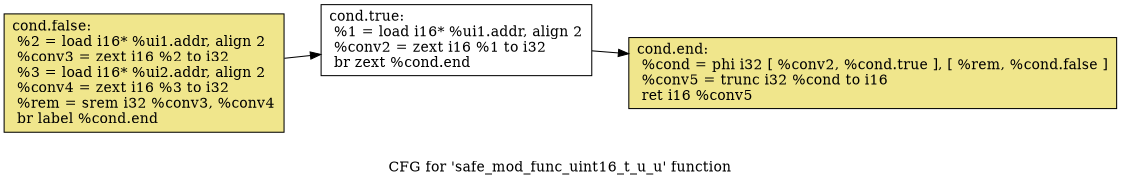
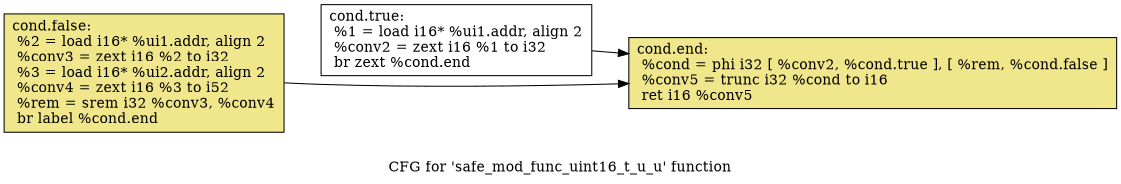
(297, 57) -> (451, 86)
(121, 88) -> (121, 88)
